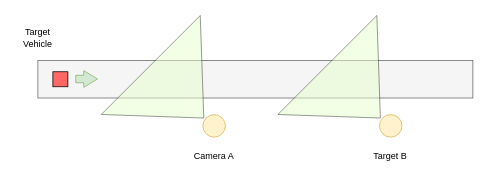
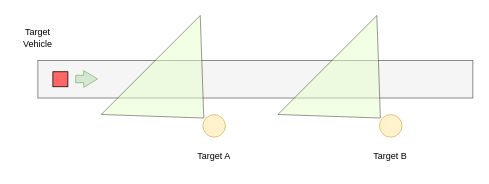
(214, 156) -> (214, 156)
